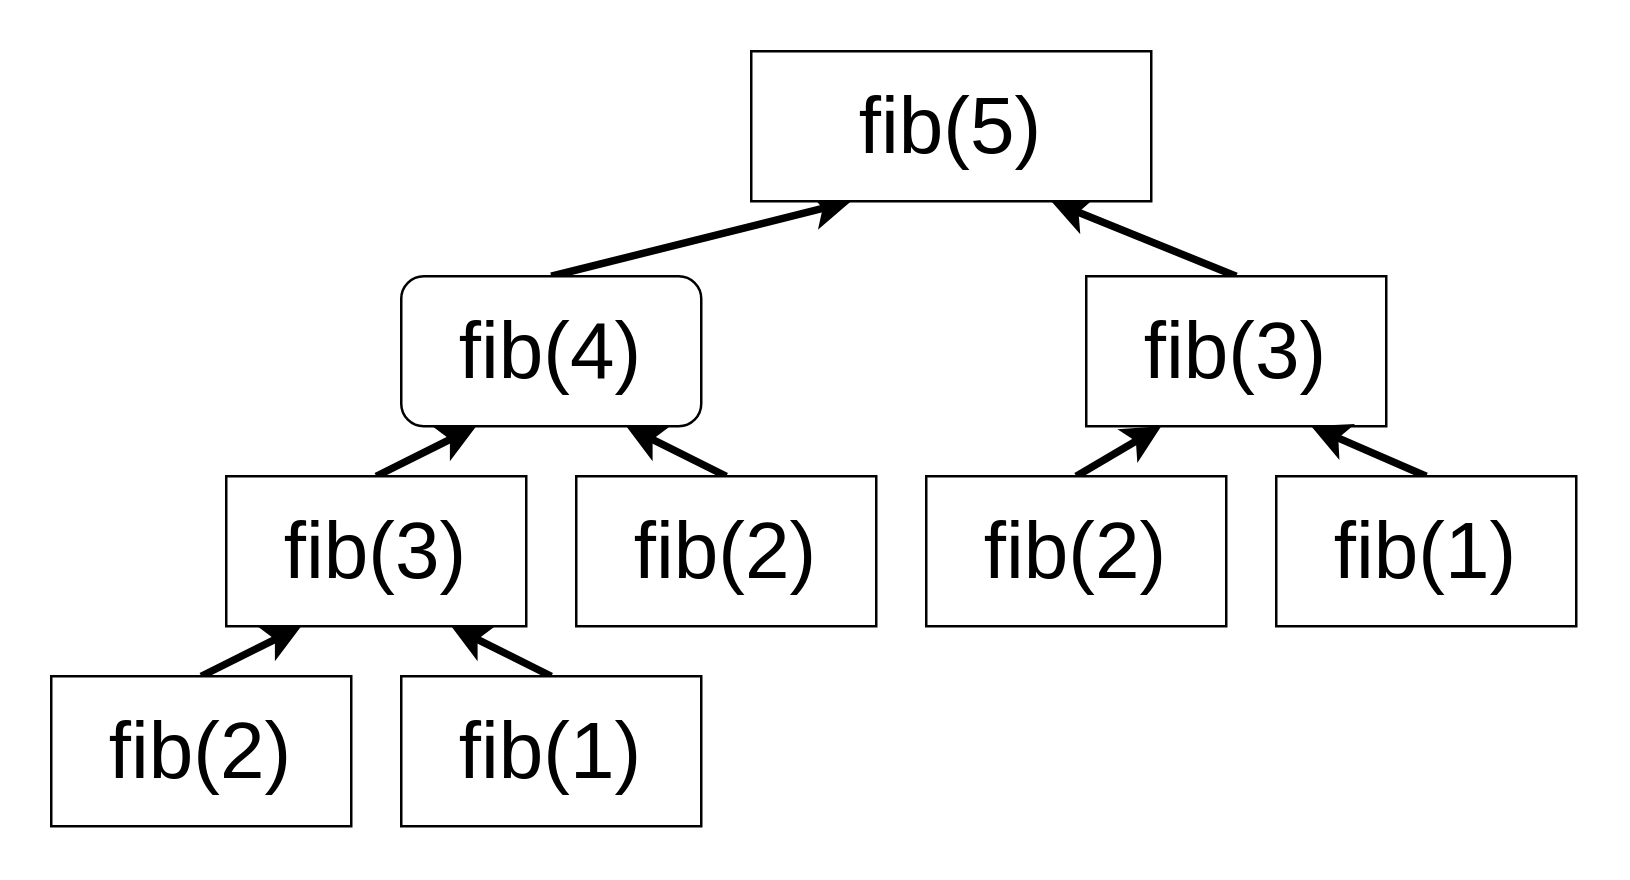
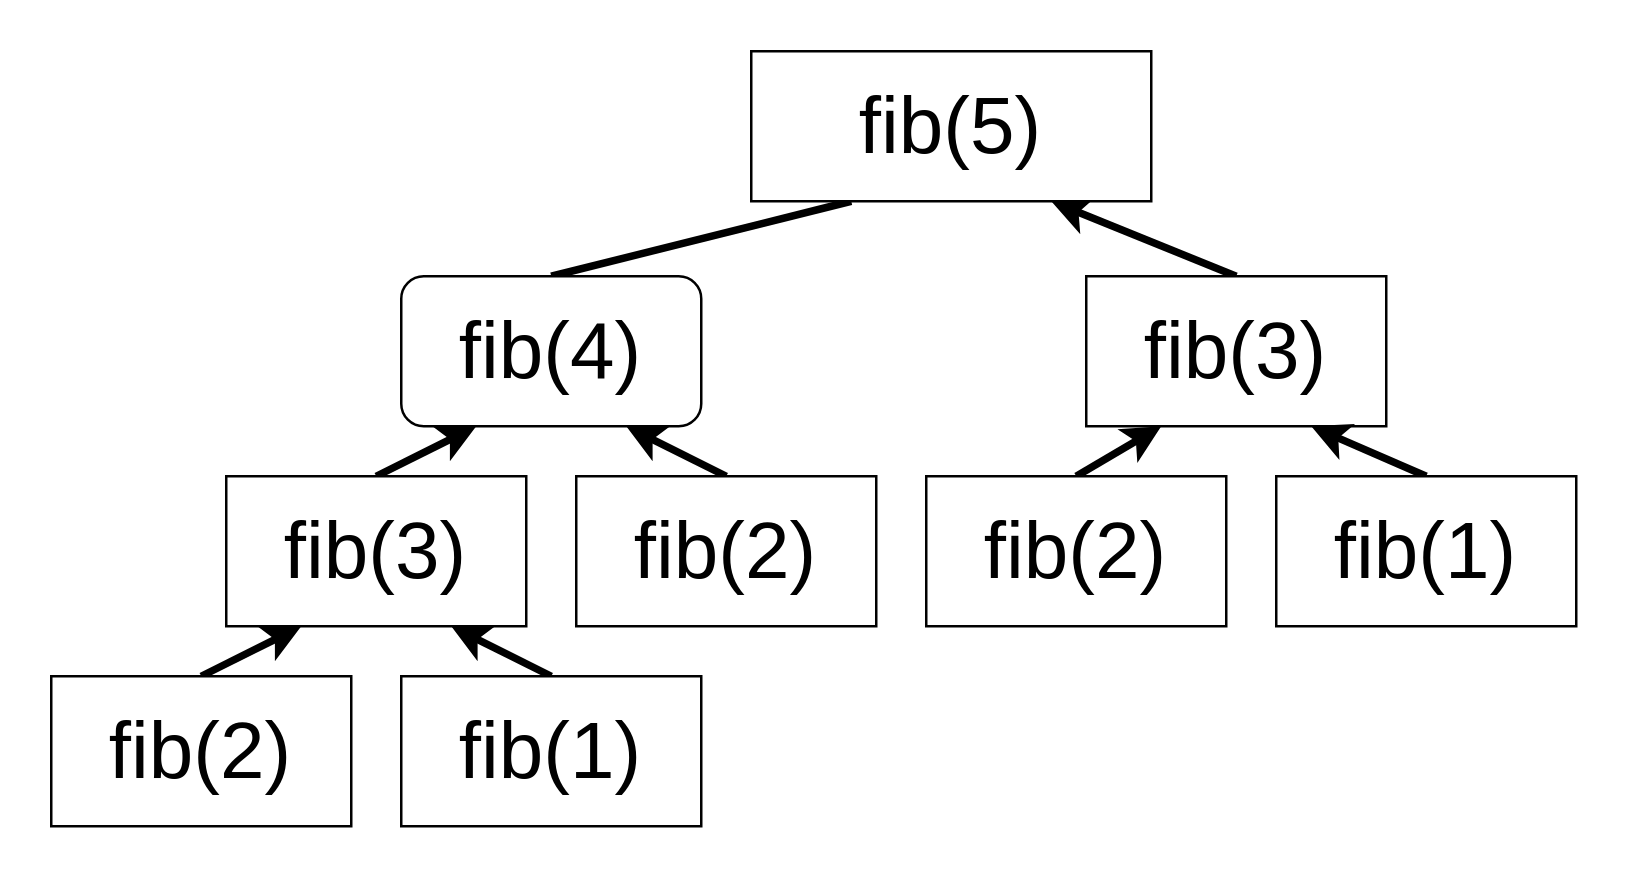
(818, 210) -> (847, 202)
